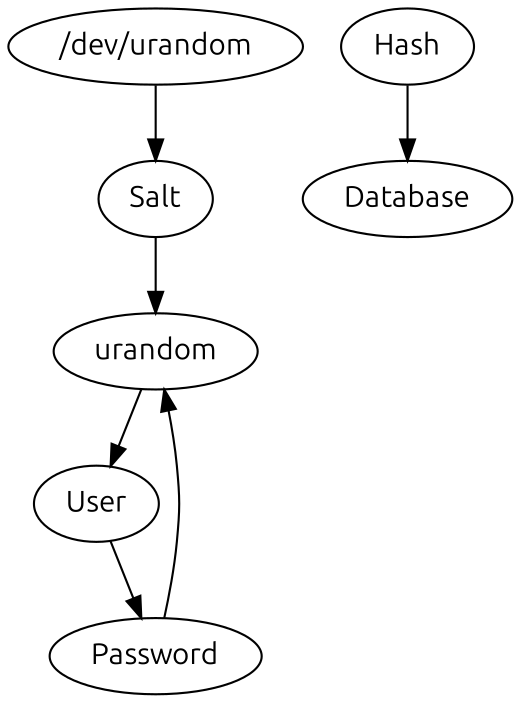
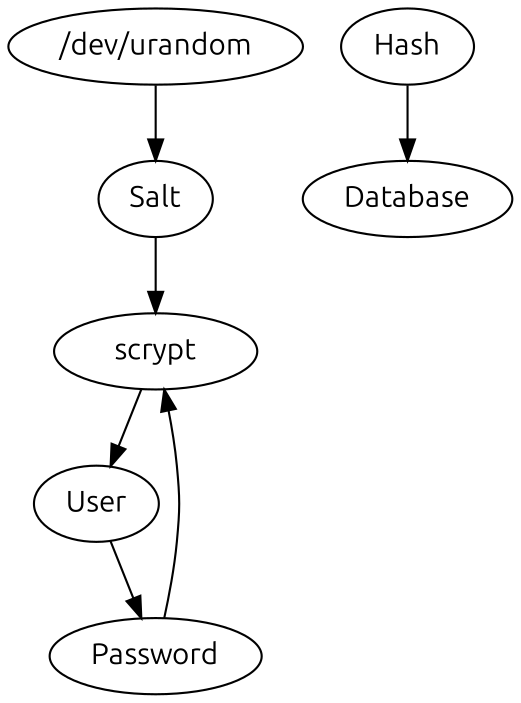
(156, 351) -> (156, 351)
